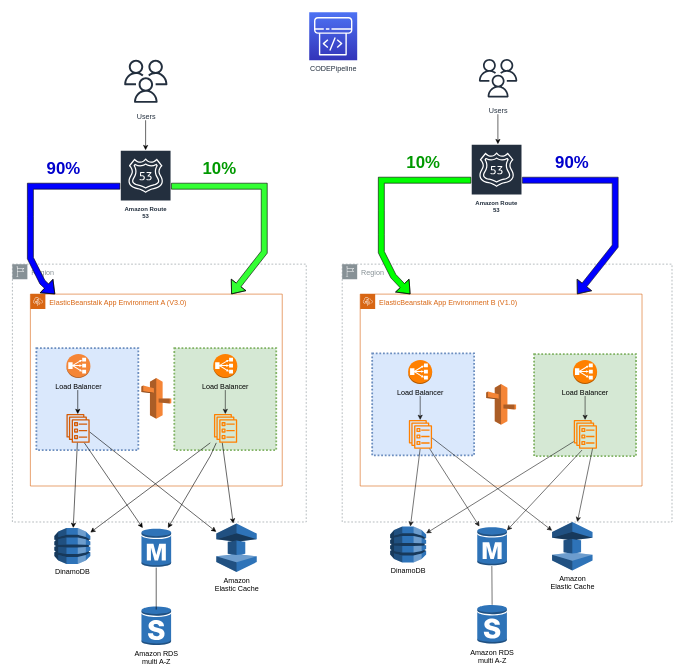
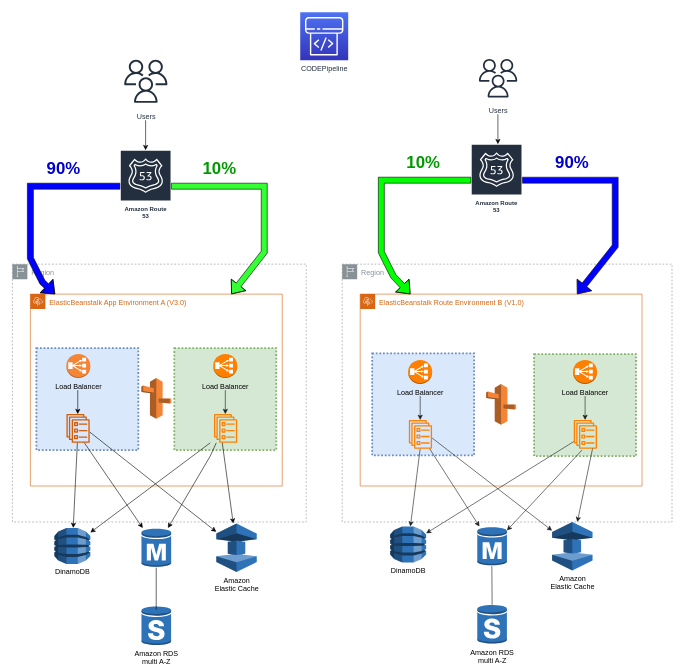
(333, 36) -> (324, 36)
(454, 303) -> (458, 303)
